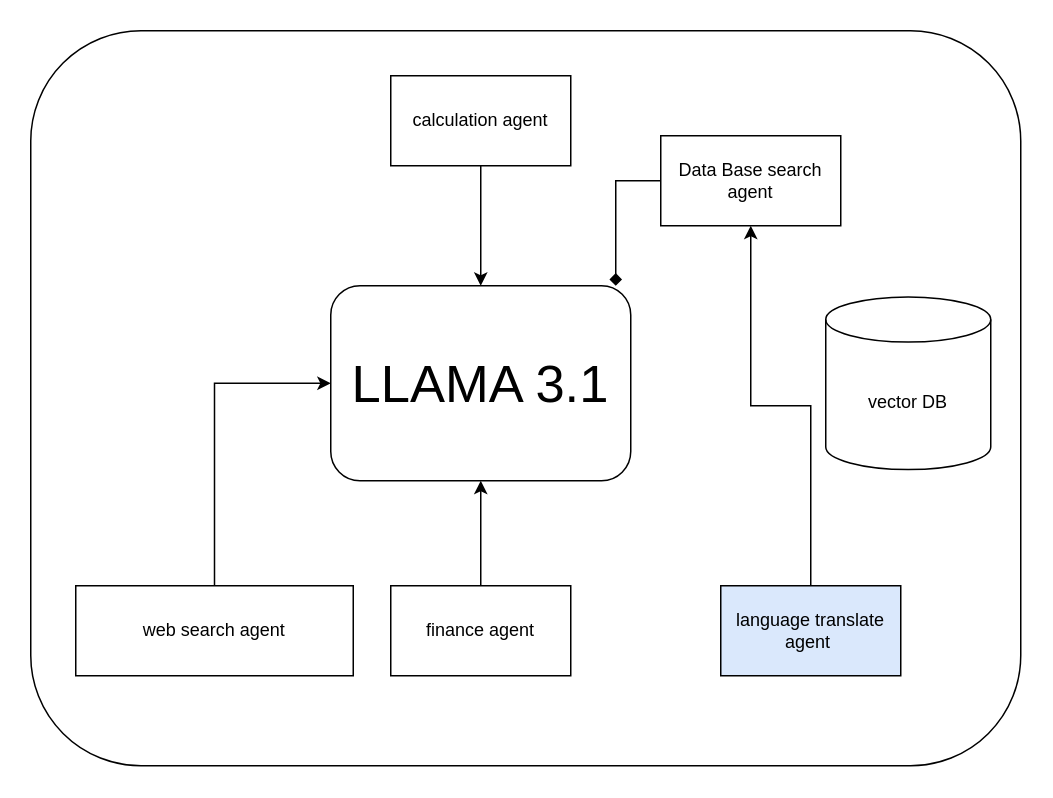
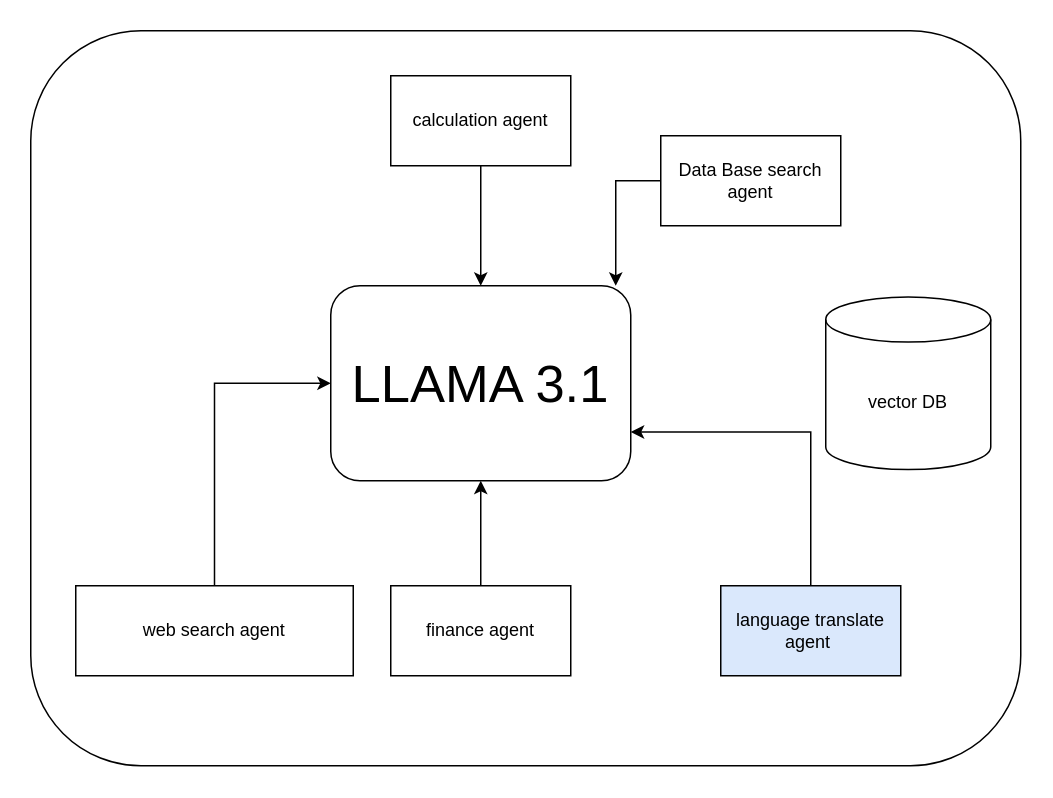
(616, 273) -> (616, 274)
(751, 365) -> (727, 432)
